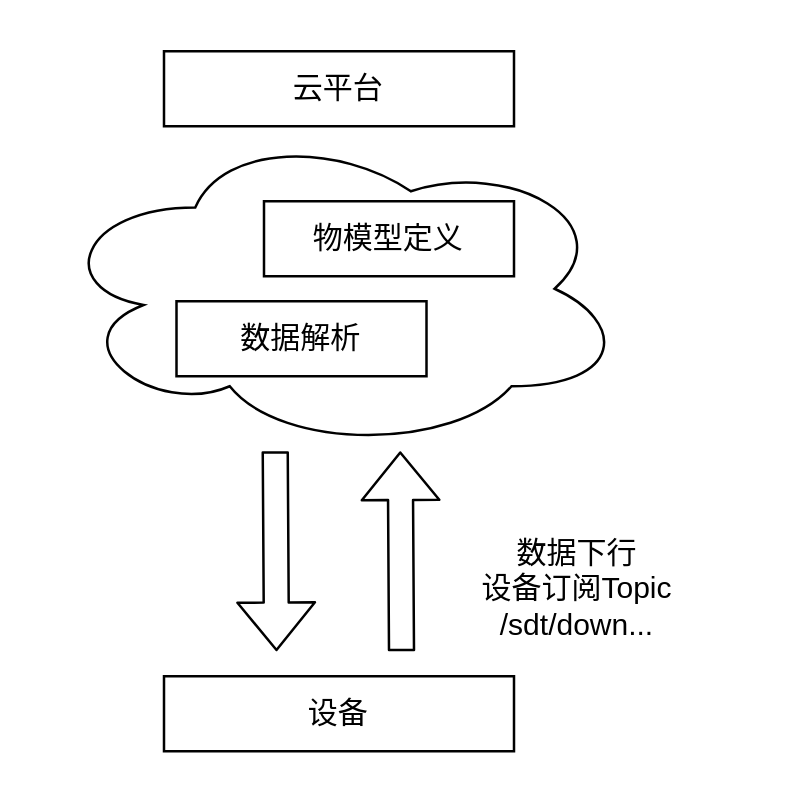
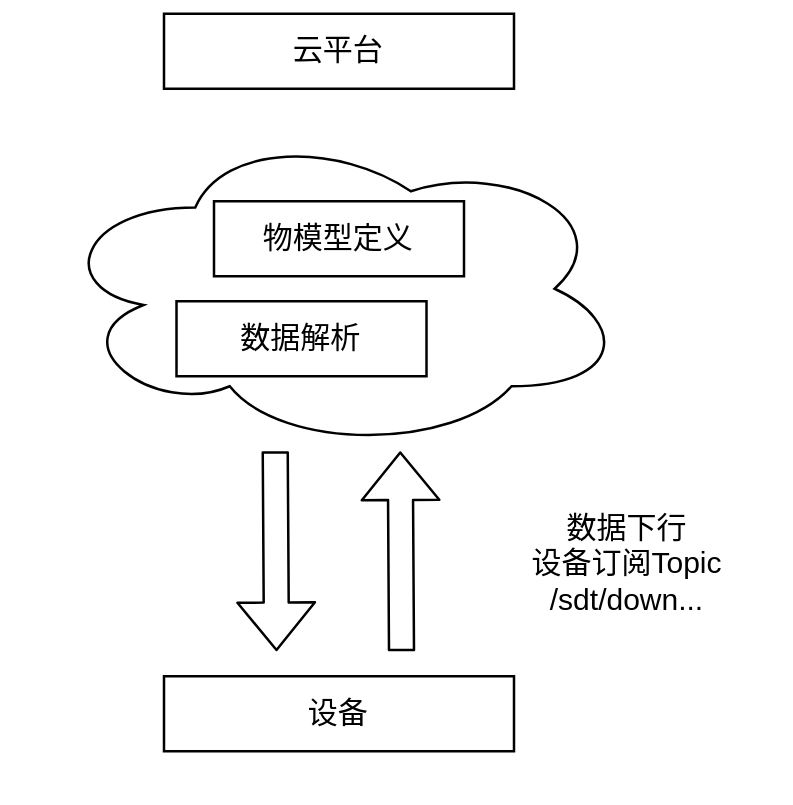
(339, 89) -> (339, 51)
(389, 239) -> (339, 239)
(576, 589) -> (626, 564)
